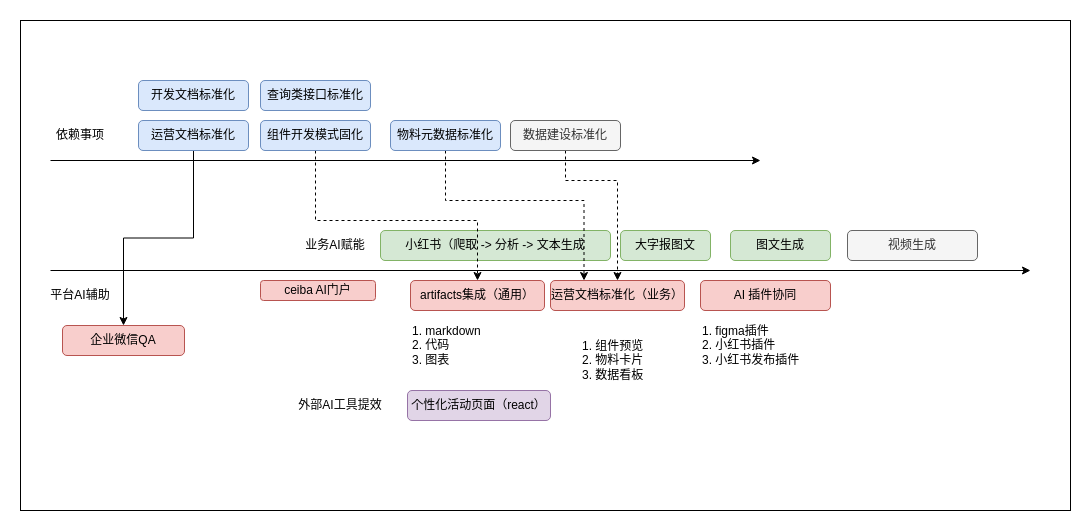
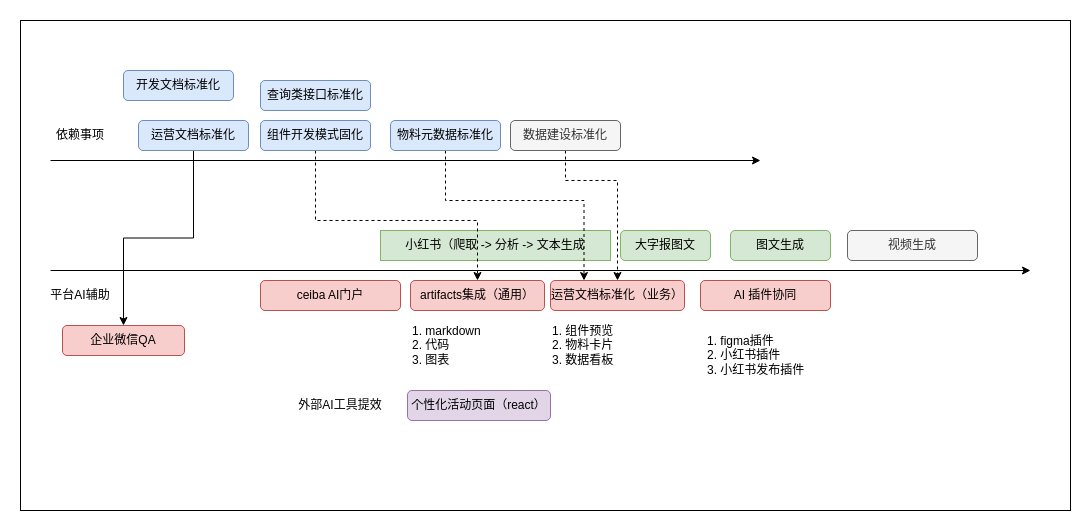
(194, 96) -> (179, 86)
(336, 246) -> none
(496, 246) -> (496, 246)
(318, 291) -> (331, 296)
(756, 346) -> (761, 356)
(636, 361) -> (606, 346)
